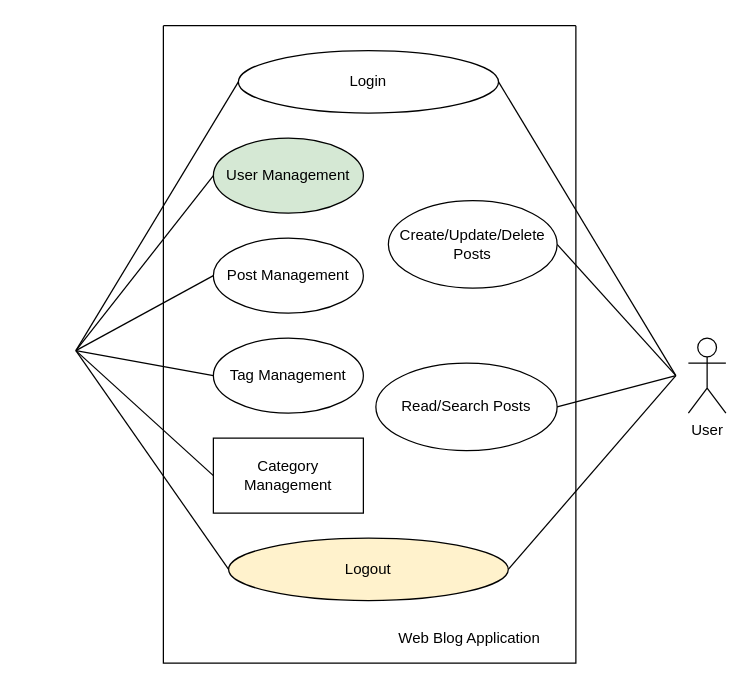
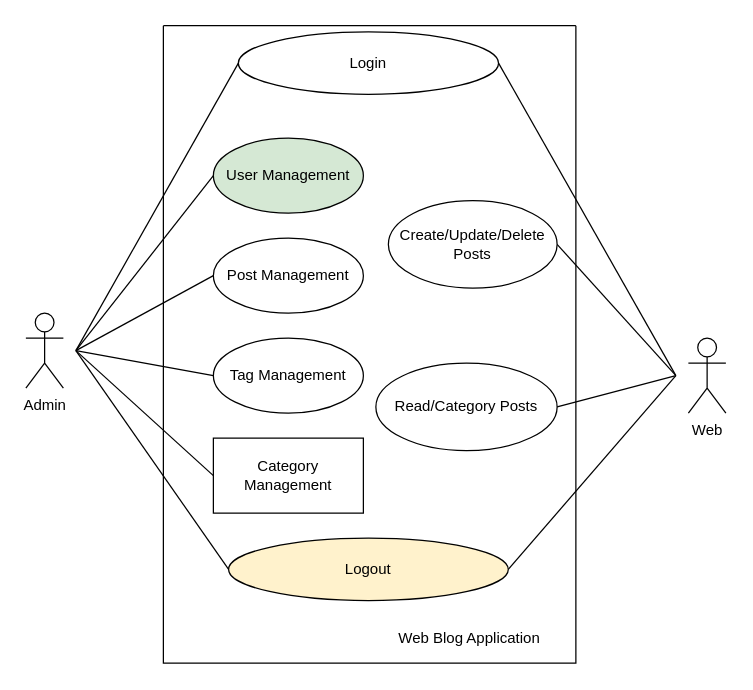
(368, 82) -> (368, 63)
none -> (44, 351)
(466, 407) -> (466, 407)
(708, 431) -> (708, 431)
